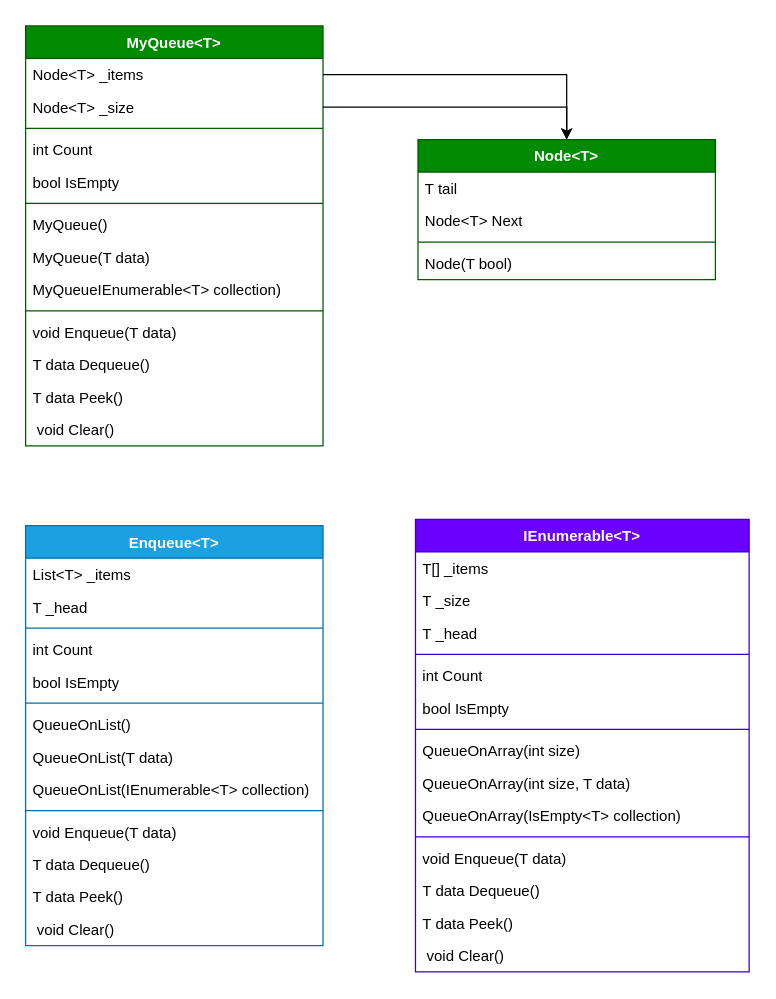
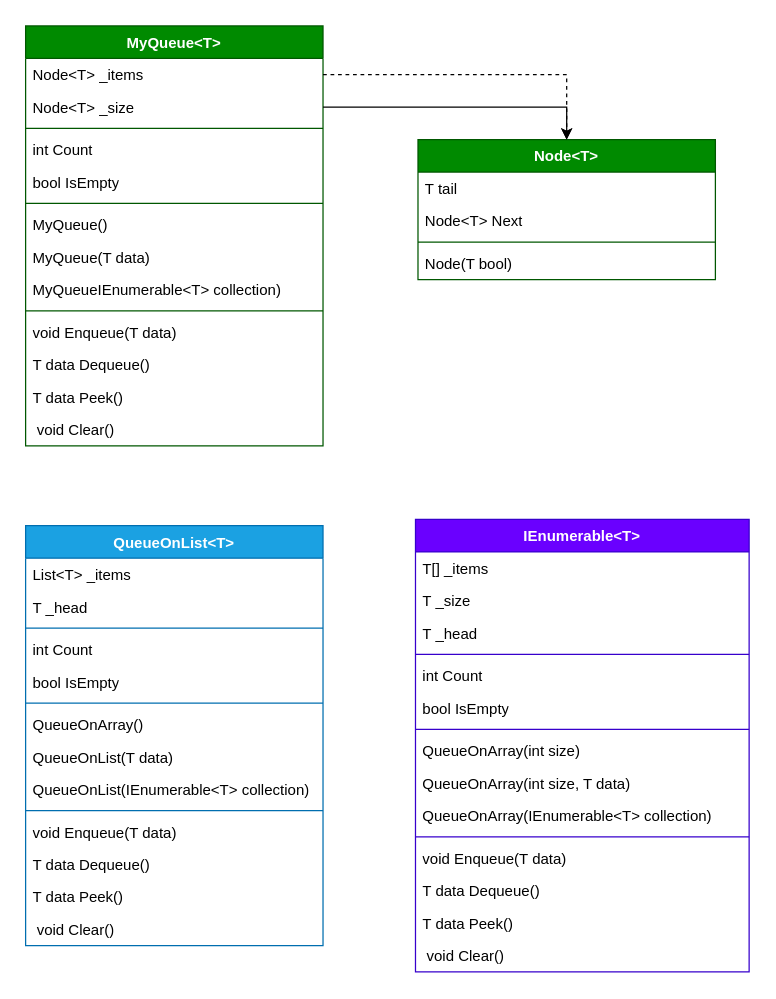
(462, 74) -> (462, 74)
(174, 543) -> (174, 543)
(86, 726) -> (92, 726)
(562, 817) -> (577, 817)
